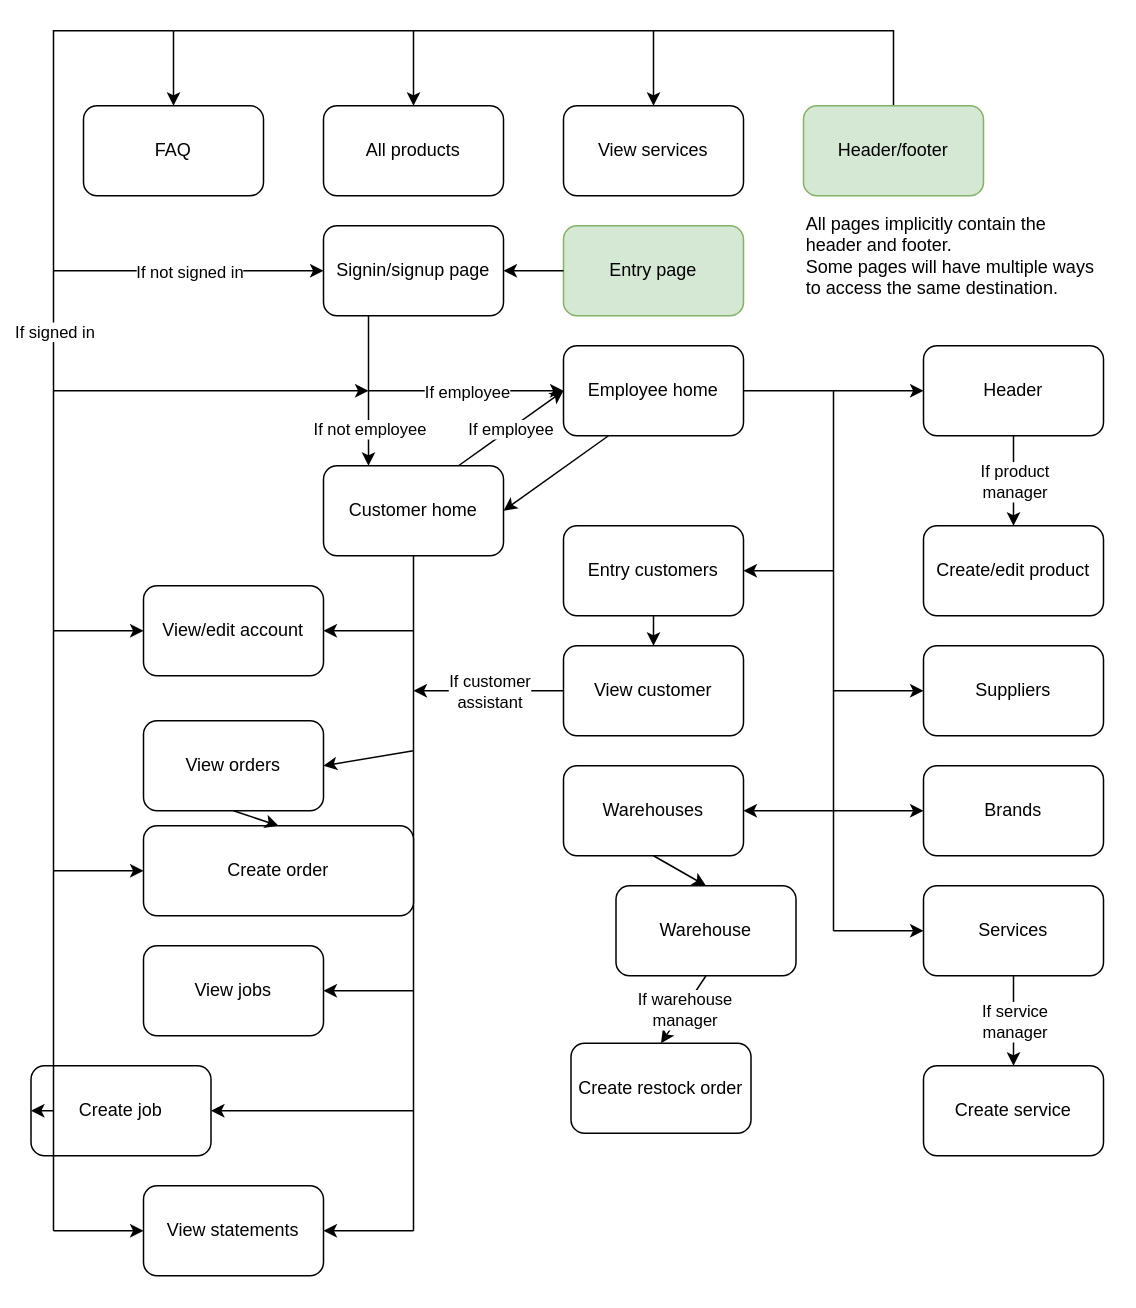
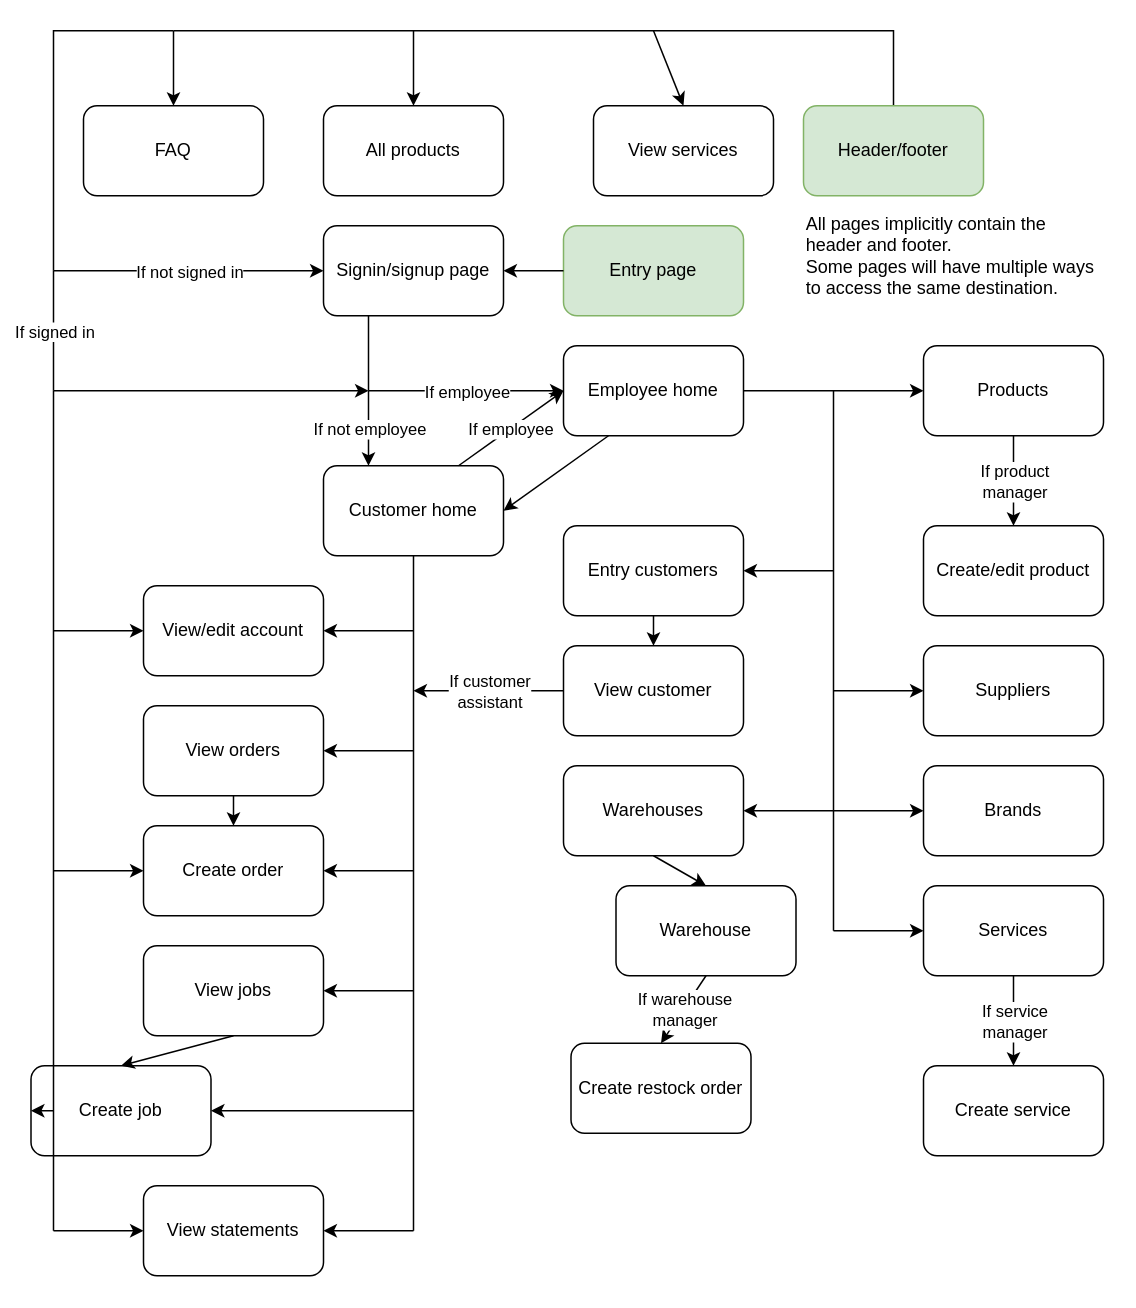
(653, 151) -> (683, 151)
(1013, 391) -> (1013, 391)
(233, 766) -> (233, 751)
(278, 871) -> (233, 871)
none -> (181, 1050)
